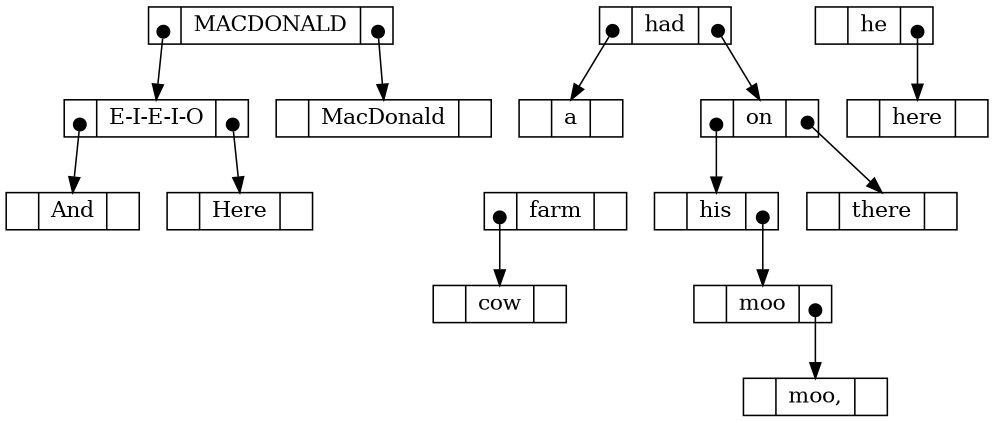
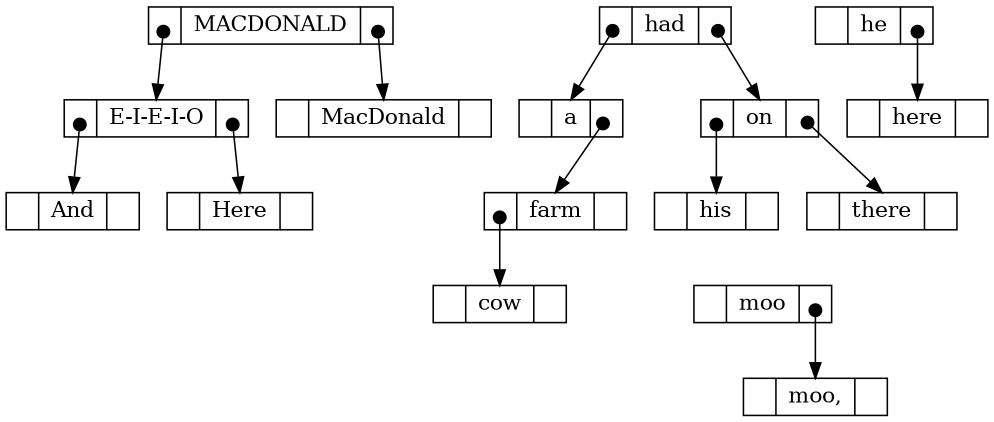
none -> (582, 154)
(763, 247) -> none
